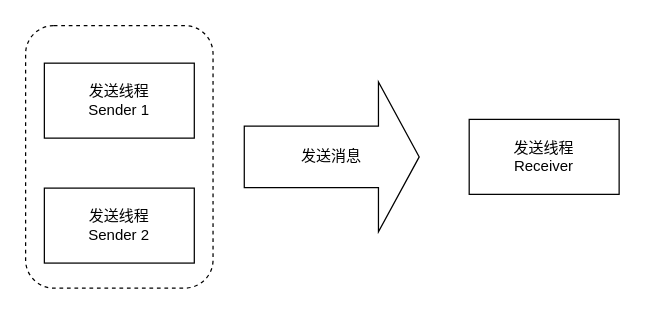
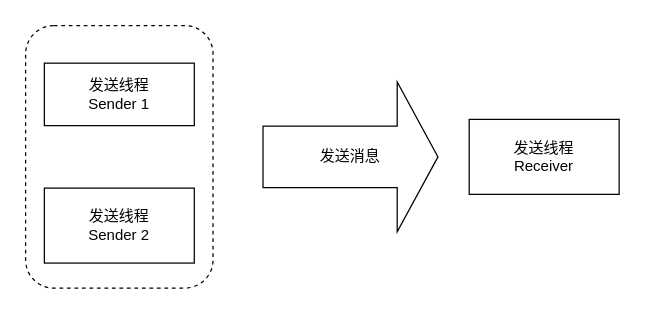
(119, 101) -> (119, 94)
(332, 157) -> (351, 157)
